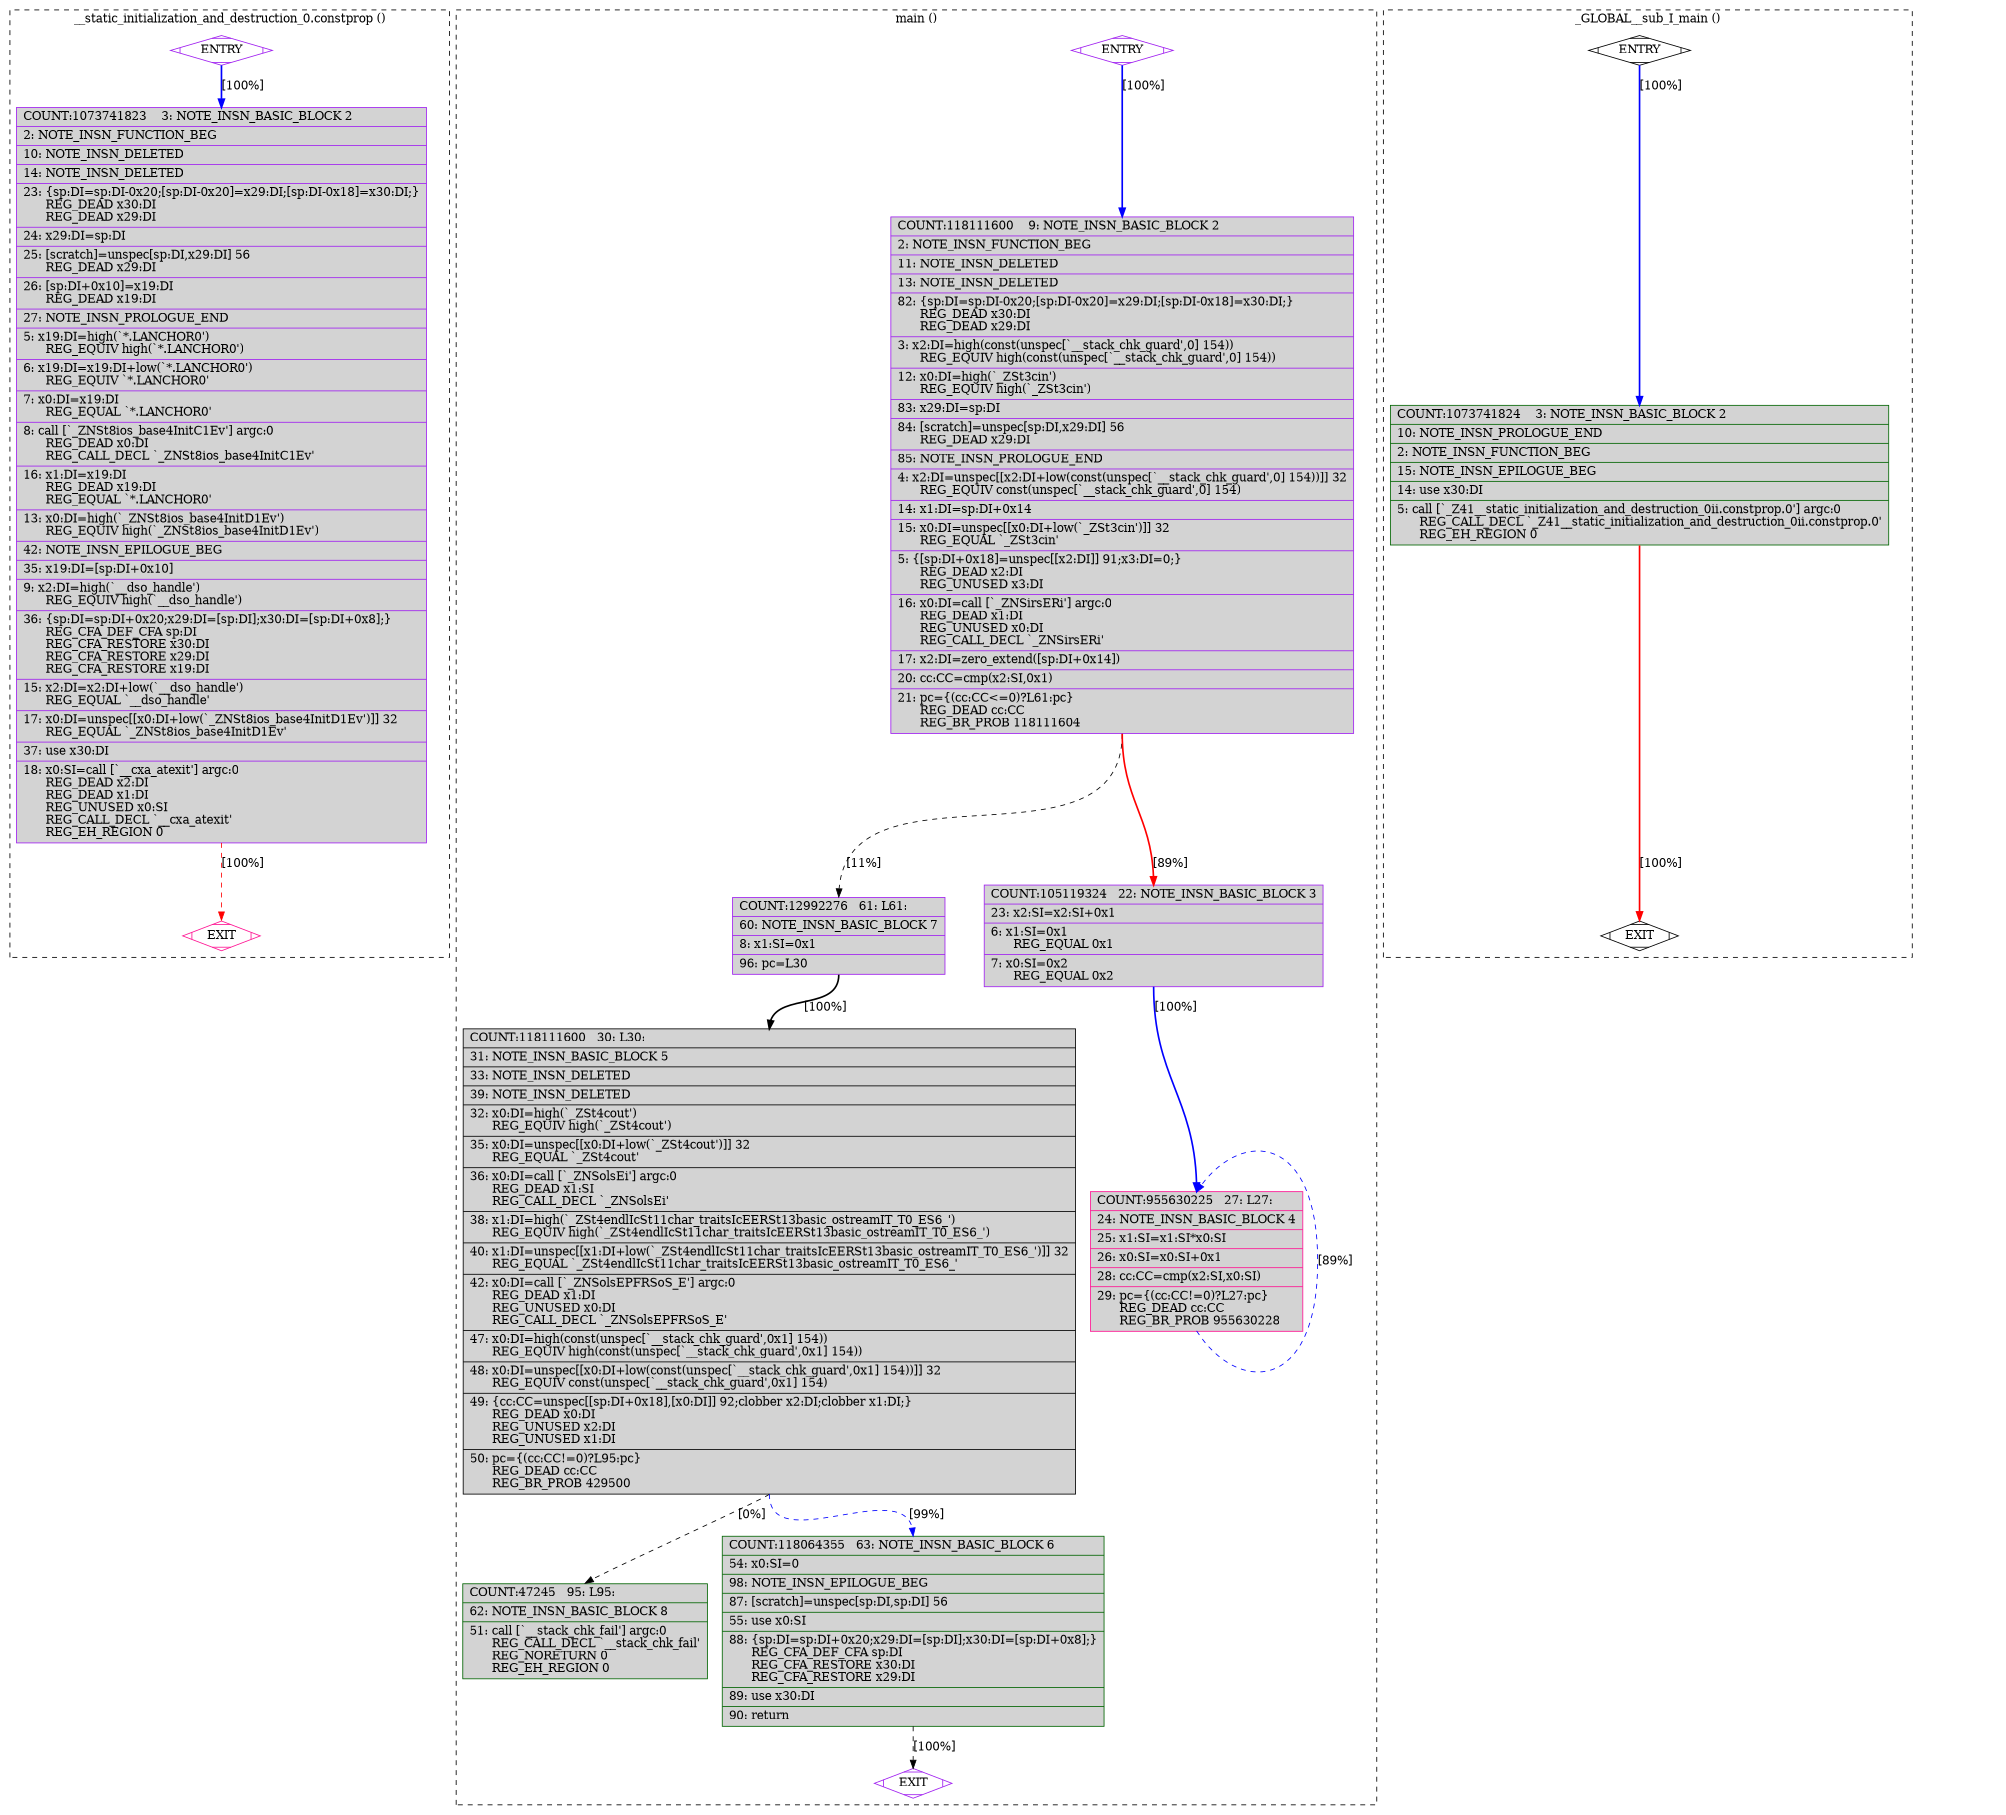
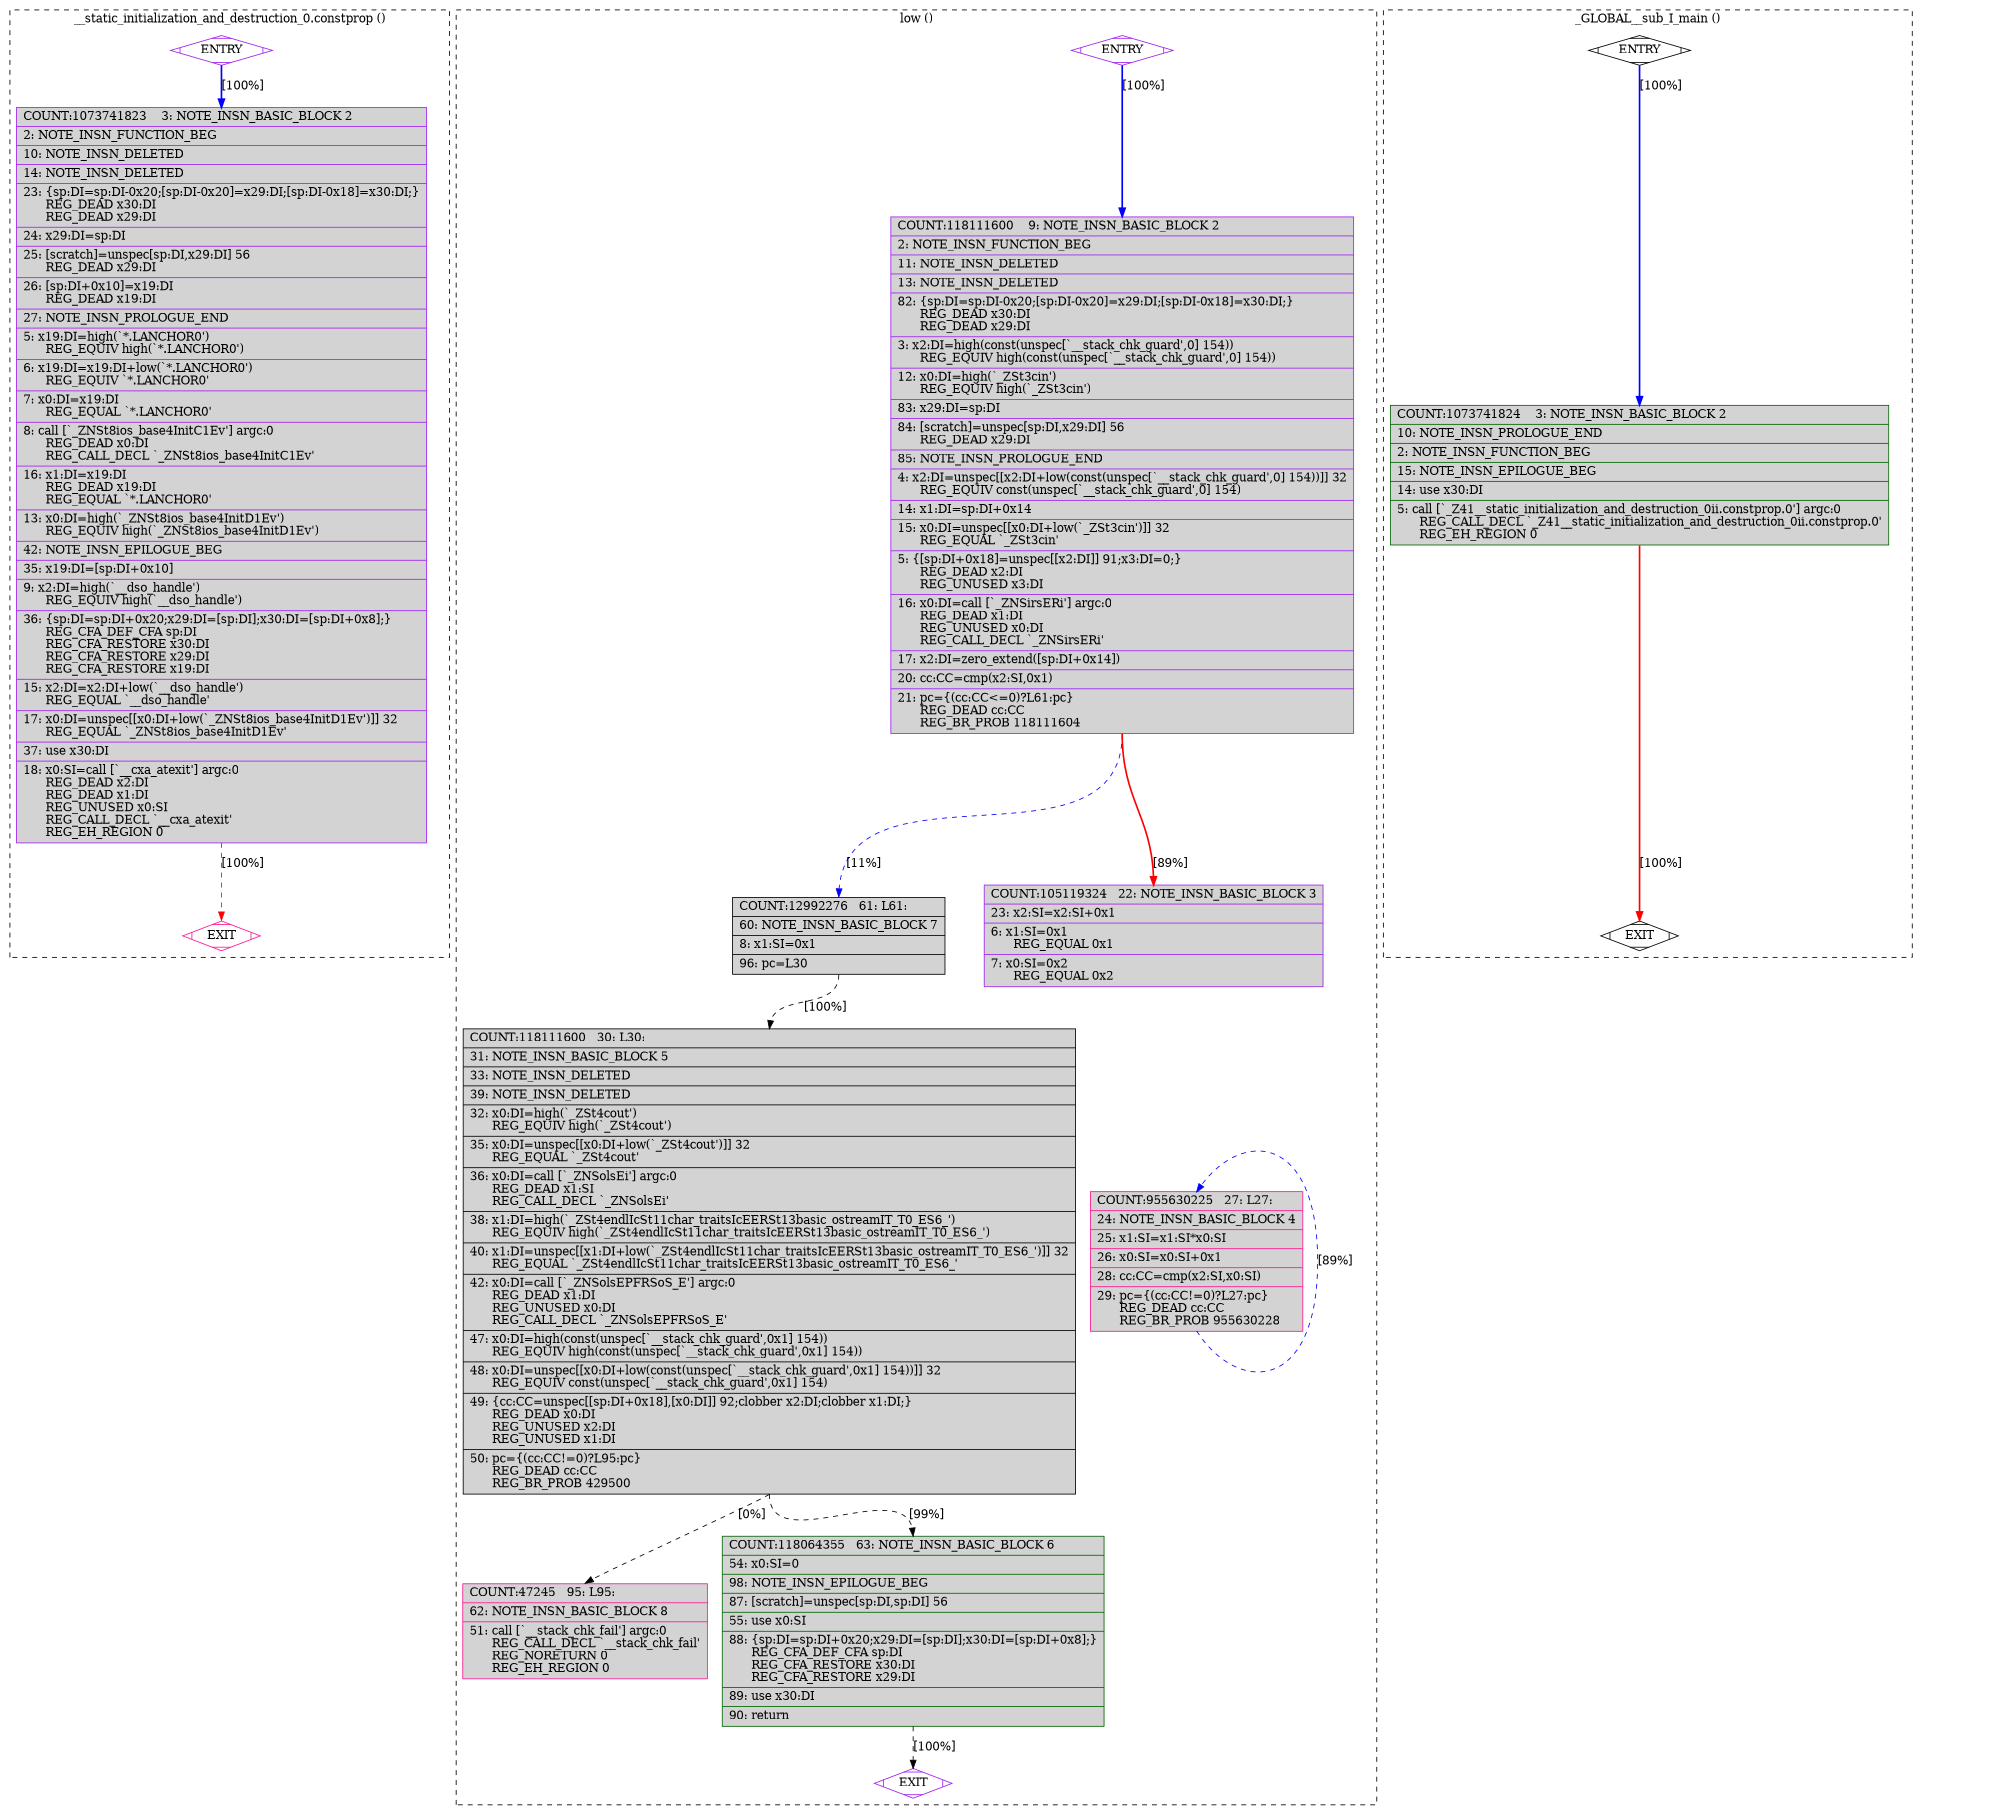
(916, 19) -> (916, 19)
(985, 815) -> (985, 815)
(839, 936) -> (839, 936)
(808, 1001) -> (808, 1001)
(1174, 1085) -> none
(837, 1516) -> (837, 1516)
(585, 1631) -> (585, 1631)
